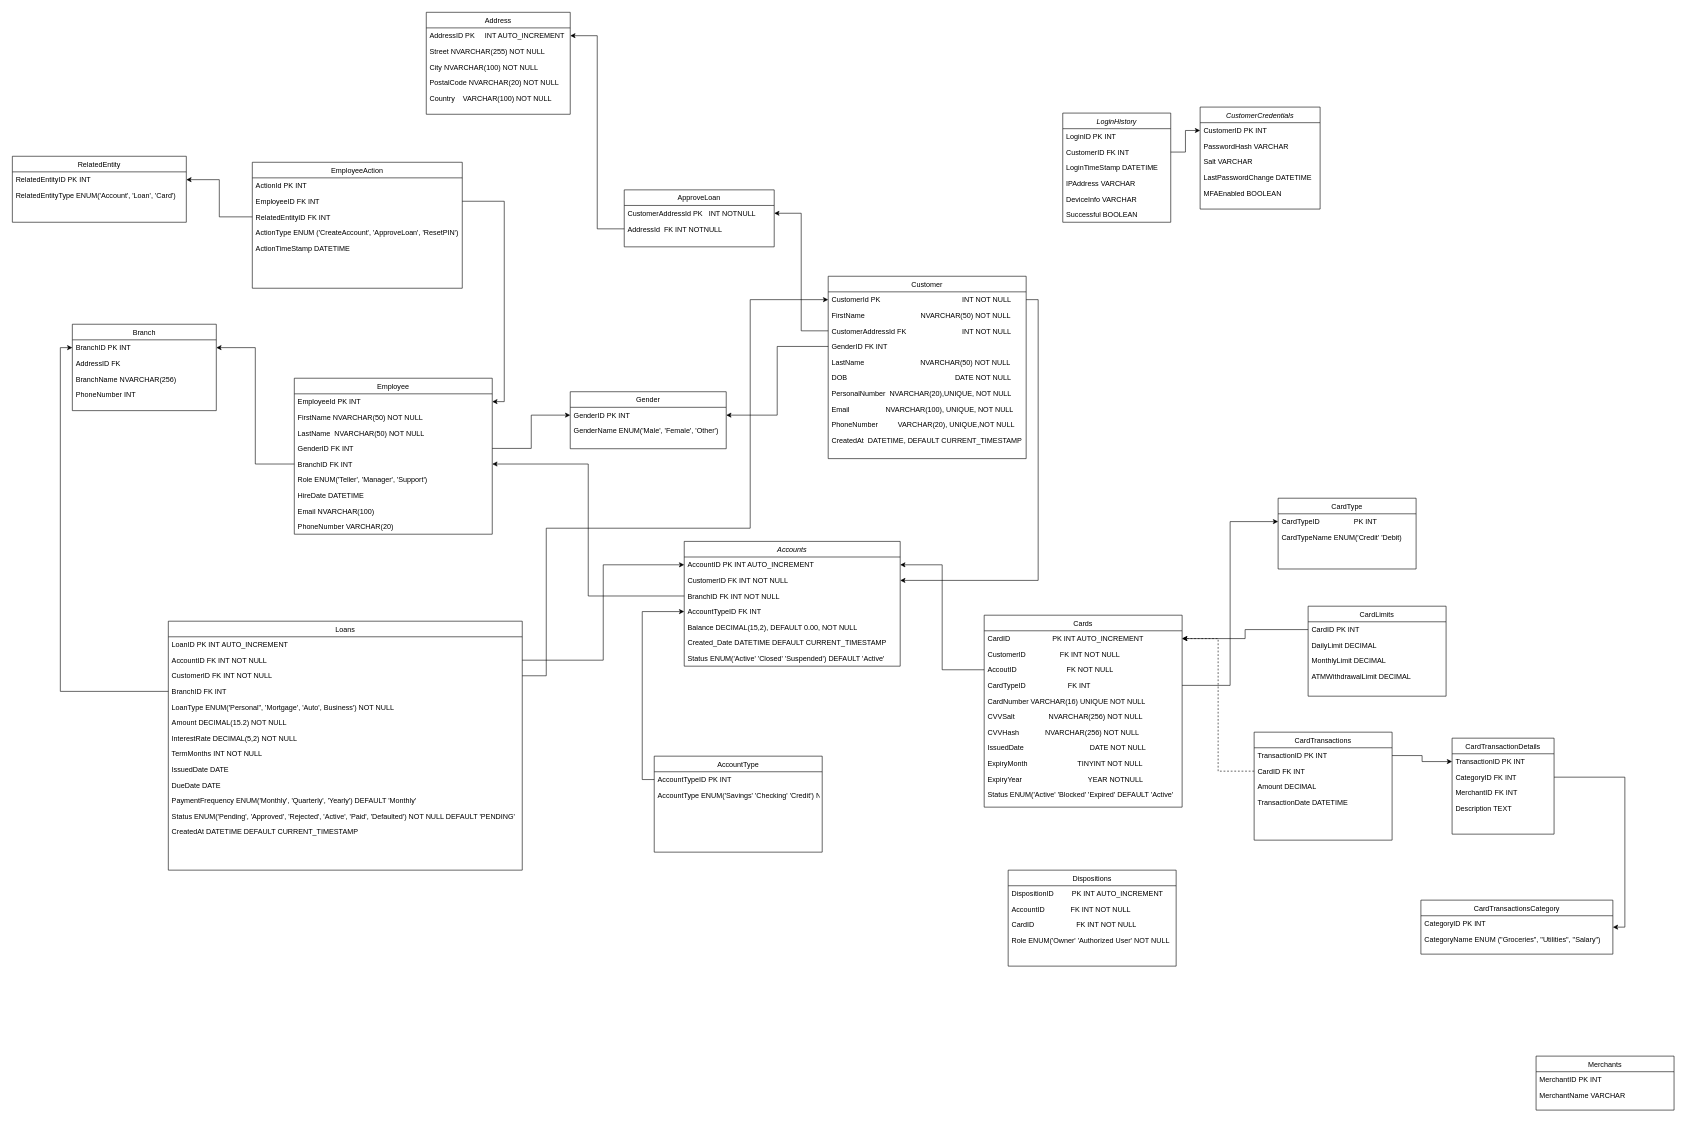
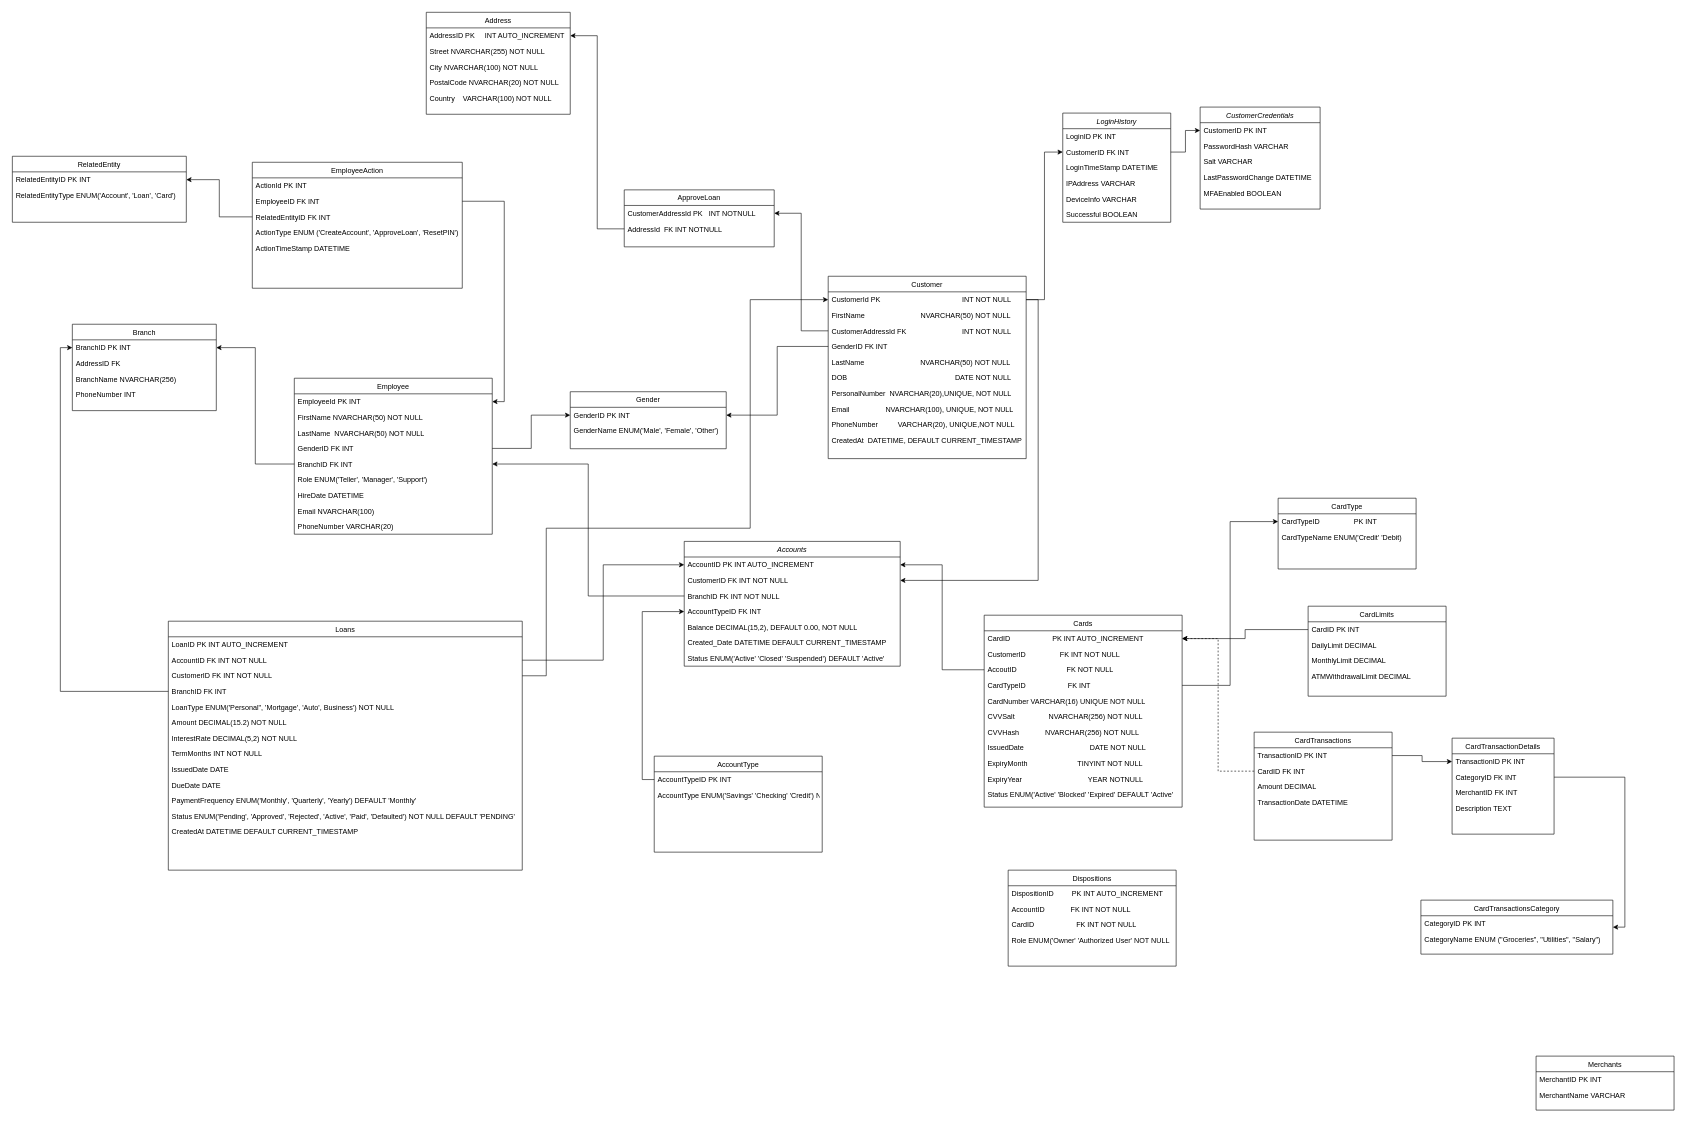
none -> (1045, 228)
